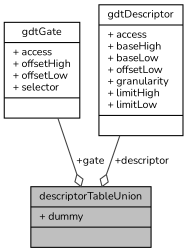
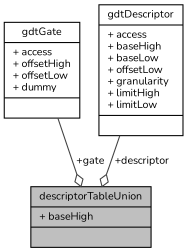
(36, 87) -> (35, 87)
(62, 217) -> (67, 217)
